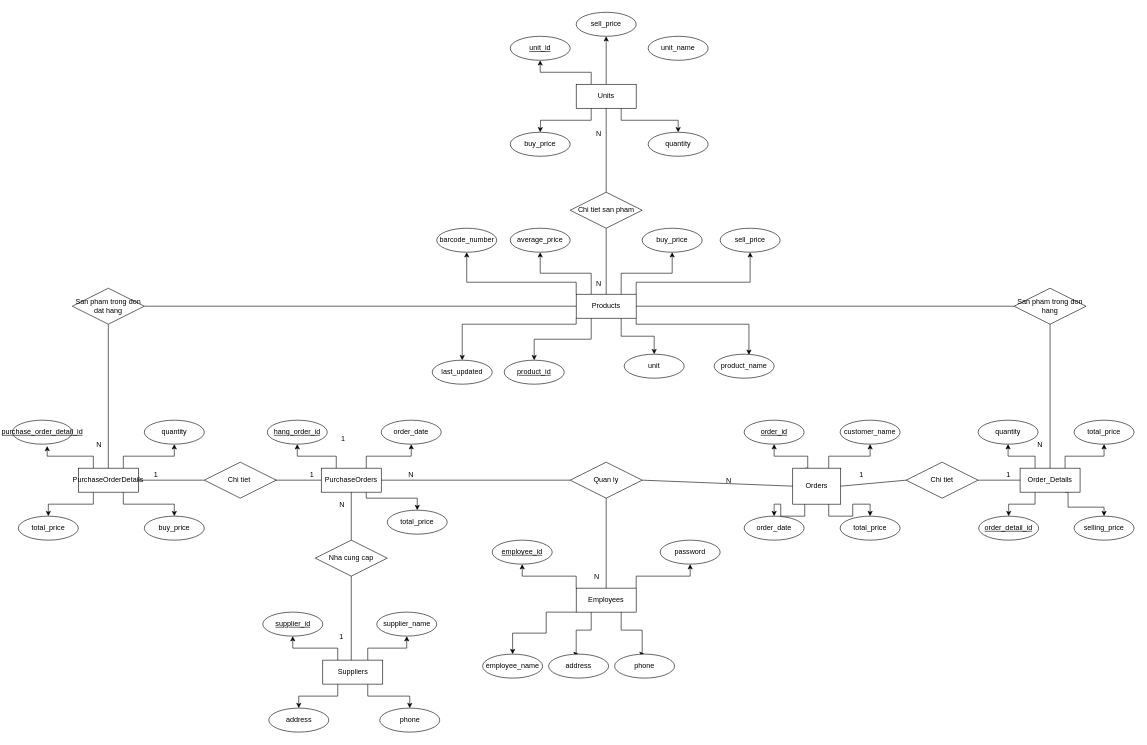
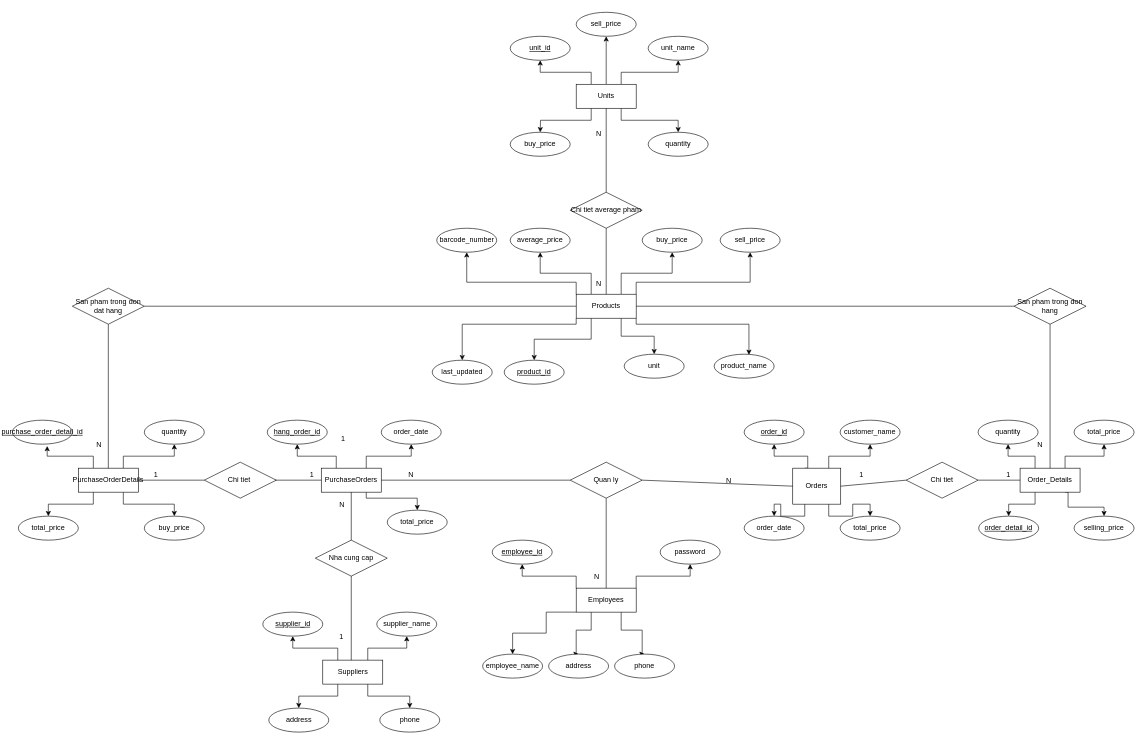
none -> (621, 72)
(606, 210) -> (606, 210)
